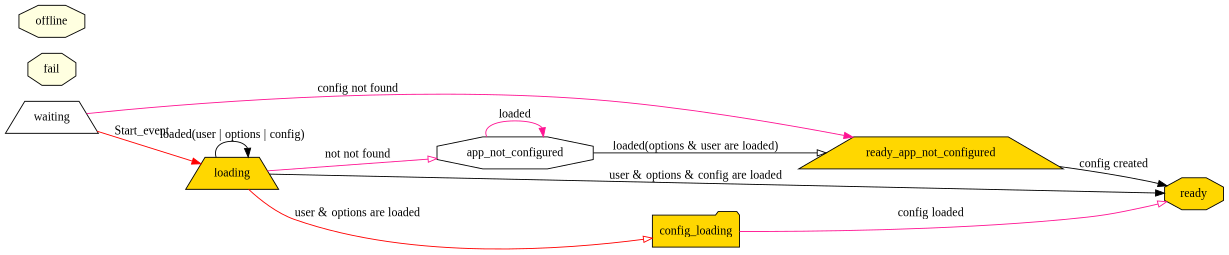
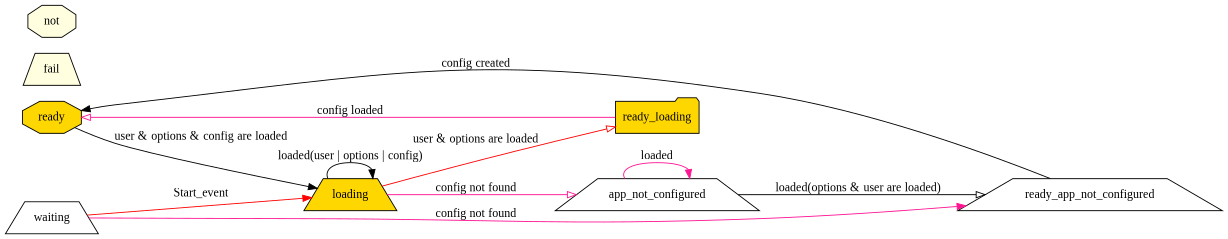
(52, 21) -> (52, 21)
(52, 69) -> (52, 69)
(515, 153) -> (657, 195)
(931, 153) -> (1090, 195)
(358, 154) -> (476, 188)
(712, 184) -> (190, 162)
(696, 231) -> (657, 117)
